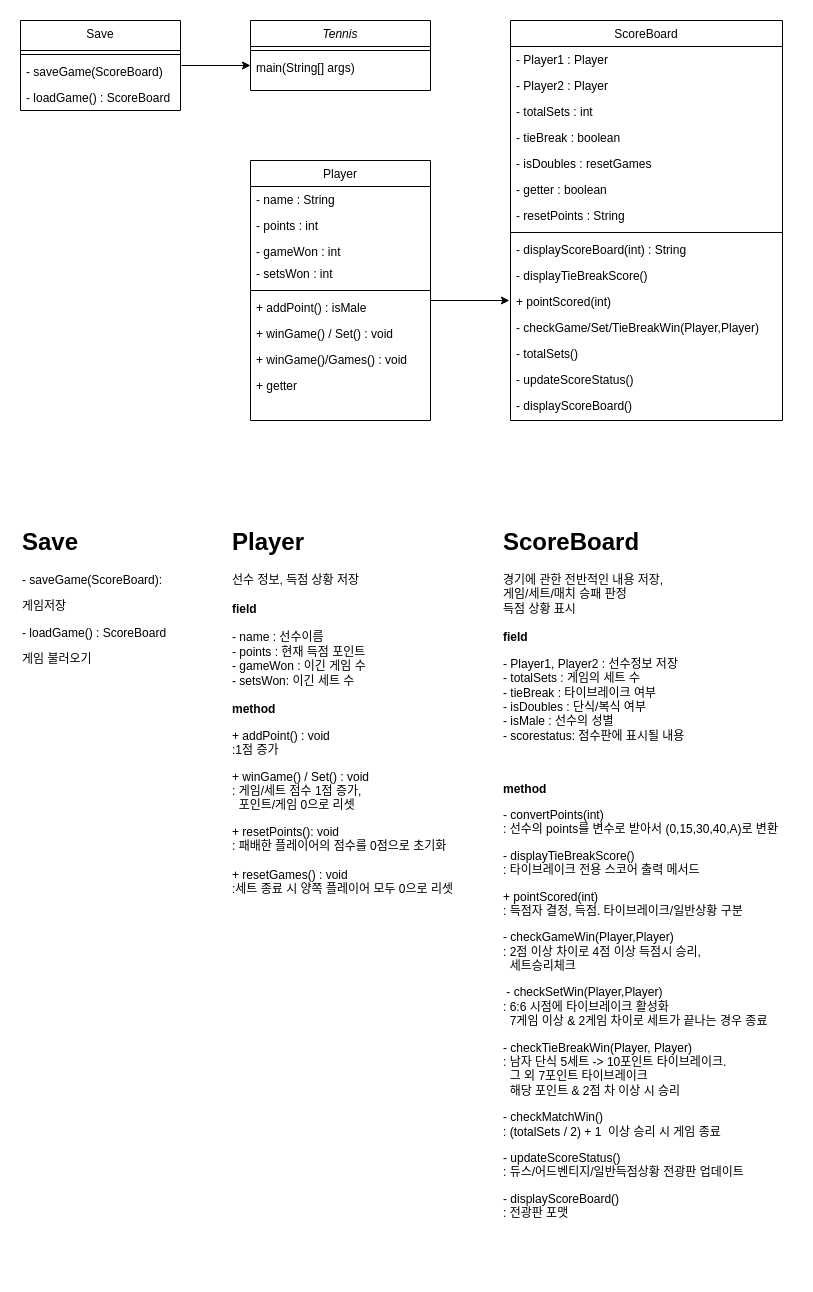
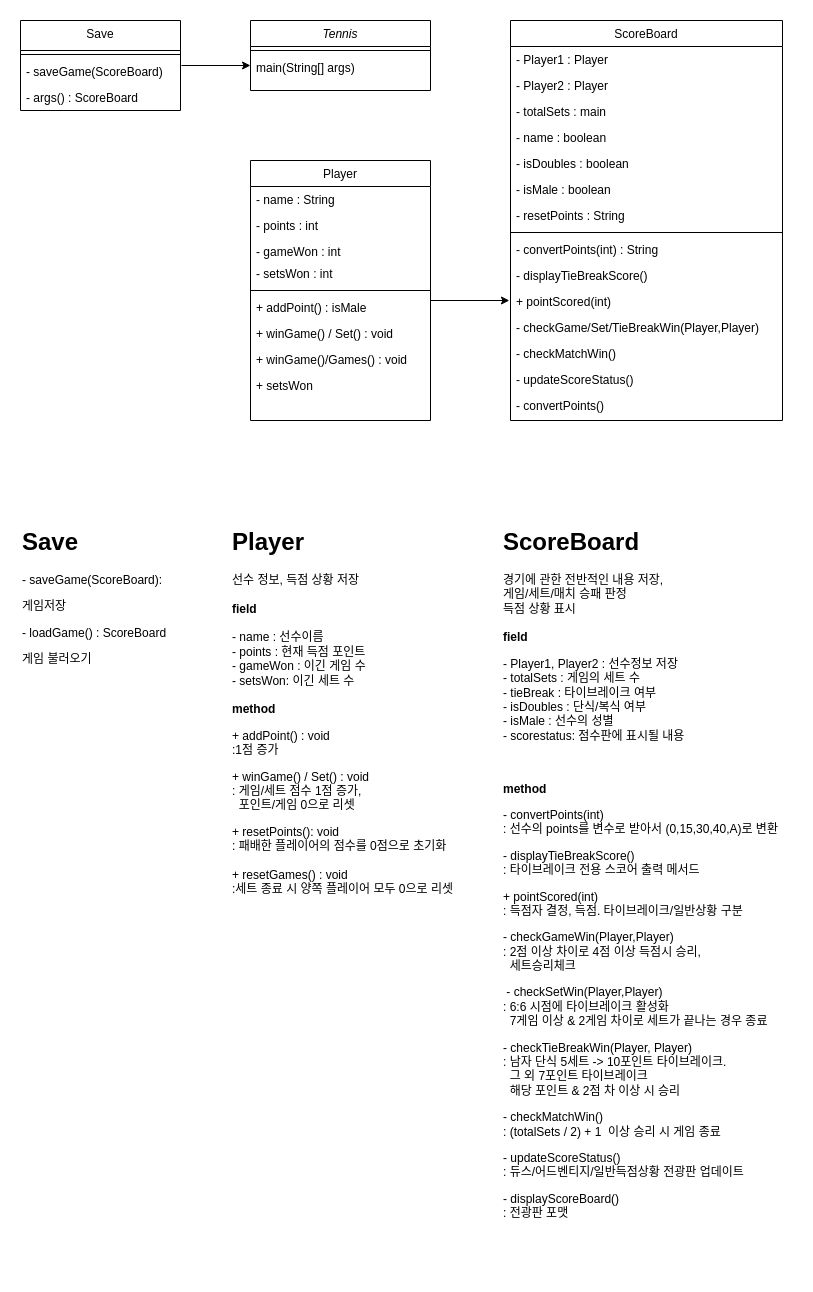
(102, 98) -> (90, 98)
(564, 112) -> (567, 112)
(574, 138) -> (562, 138)
(587, 164) -> (576, 164)
(569, 190) -> (566, 190)
(614, 250) -> (603, 250)
(557, 354) -> (570, 354)
(281, 386) -> (285, 386)
(582, 406) -> (570, 406)
